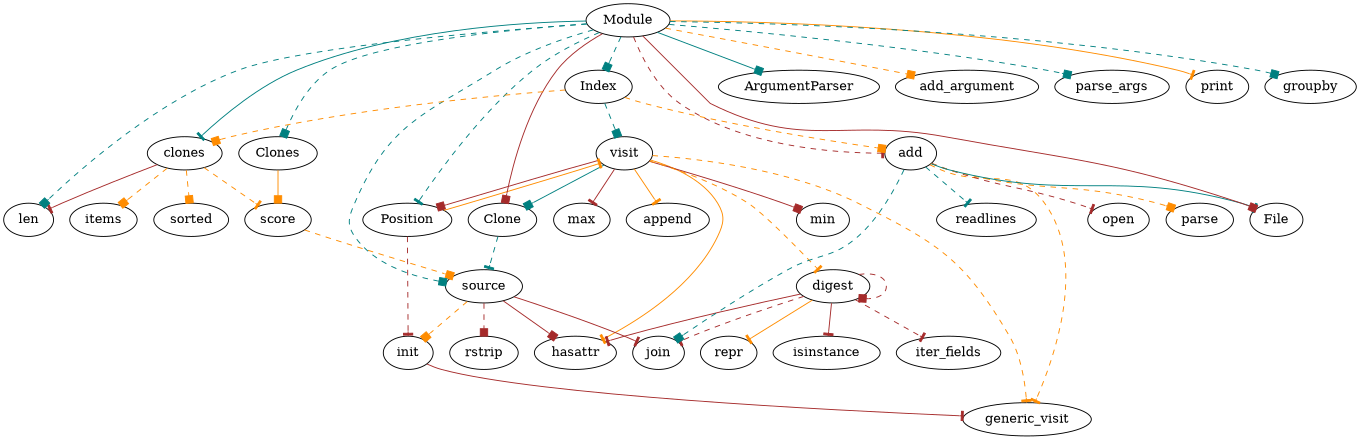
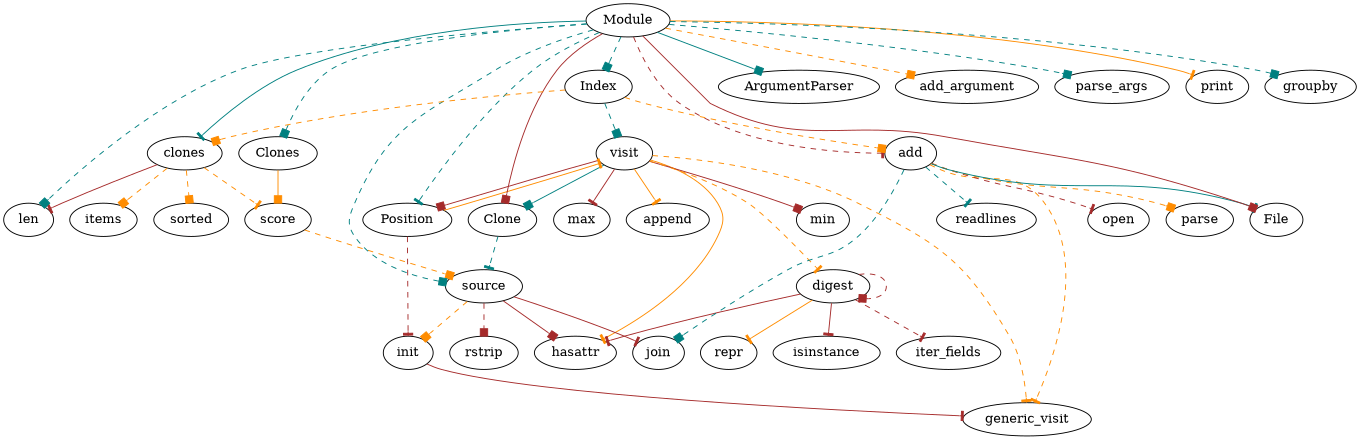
(743, 317) -> none
